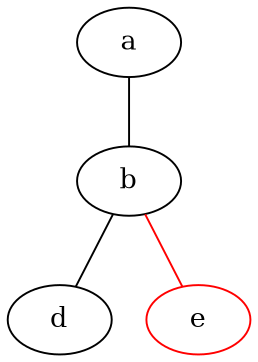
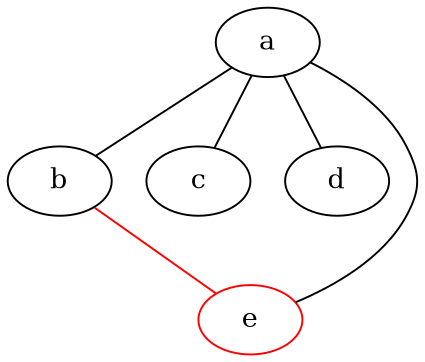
none -> (198, 181)
none -> (417, 188)
(94, 251) -> (302, 112)
